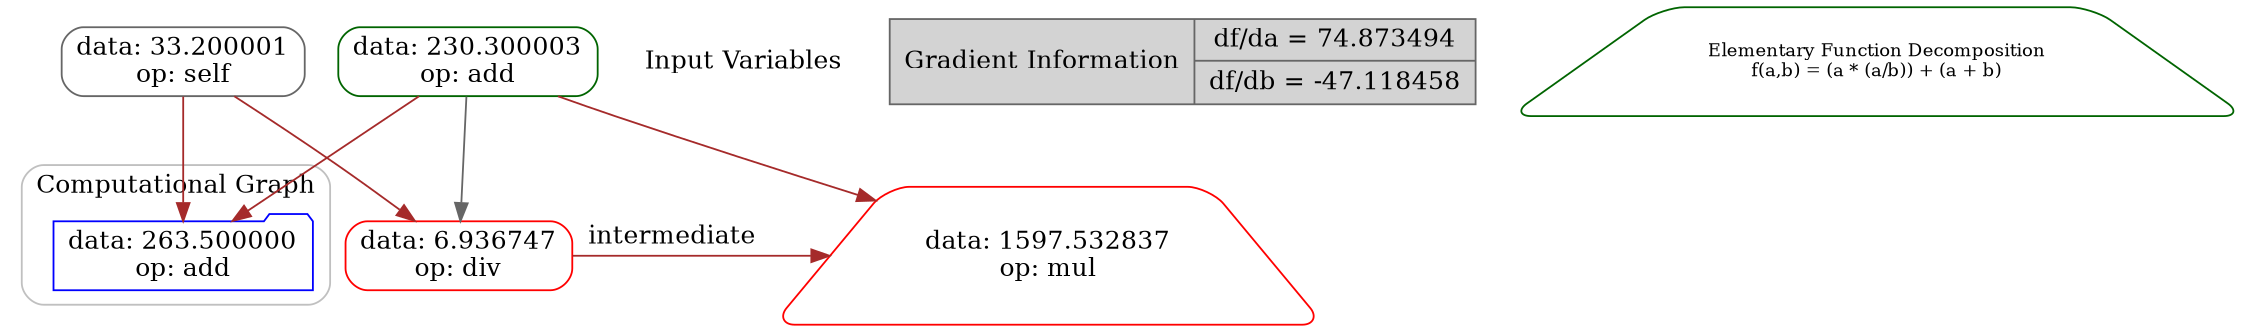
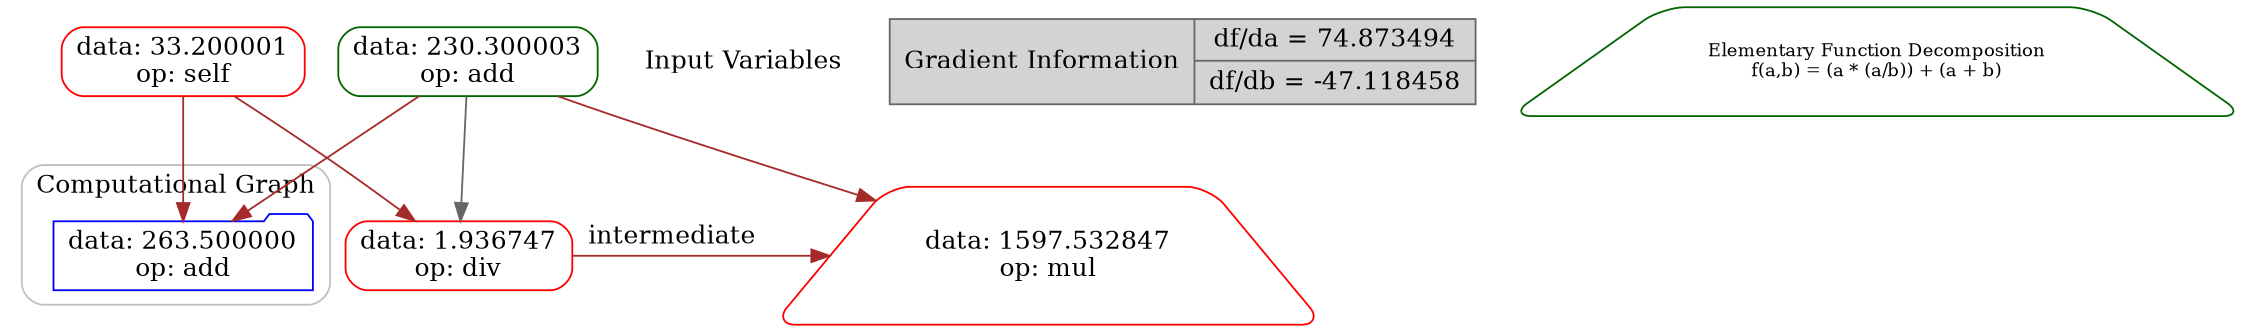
(183, 62) -> (183, 62)
(459, 256) -> (459, 256)
(1048, 256) -> (1048, 256)
